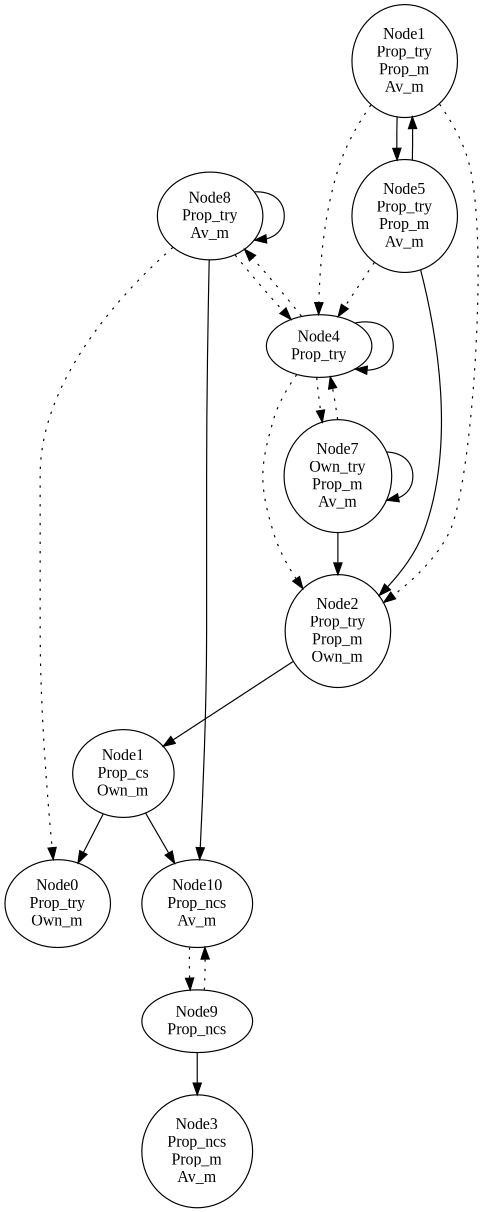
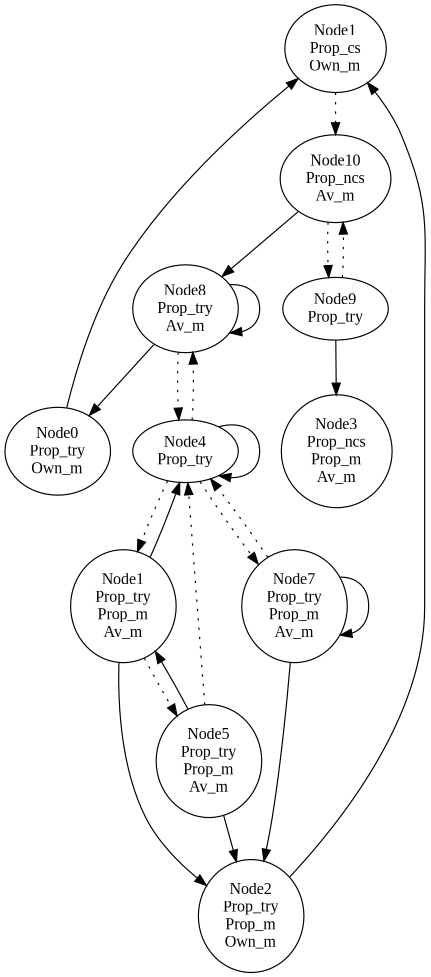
(397, 132) -> (157, 682)
(330, 200) -> (163, 526)
(475, 358) -> (132, 781)
(263, 476) -> (154, 511)
(338, 476) -> (295, 606)
(40, 526) -> (126, 376)
(207, 554) -> (265, 240)
(93, 833) -> (149, 227)
(157, 833) -> (336, 108)
(197, 1021) -> (336, 309)
